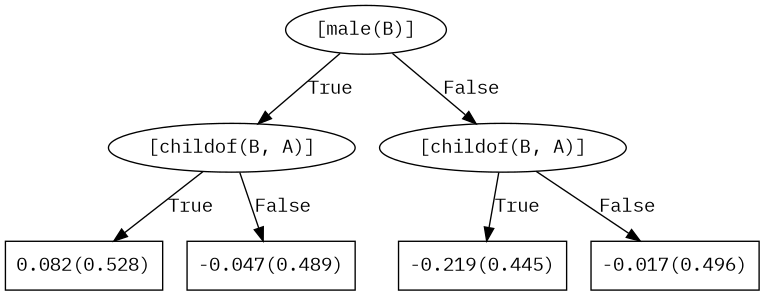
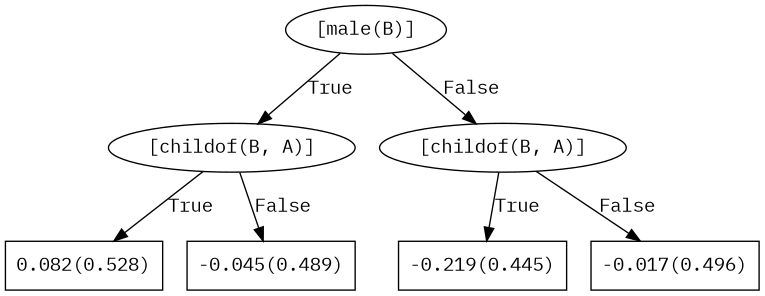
(271, 266) -> (271, 266)
